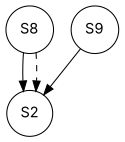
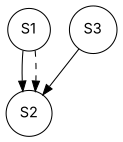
(30, 30) -> (29, 30)
(95, 30) -> (93, 30)
